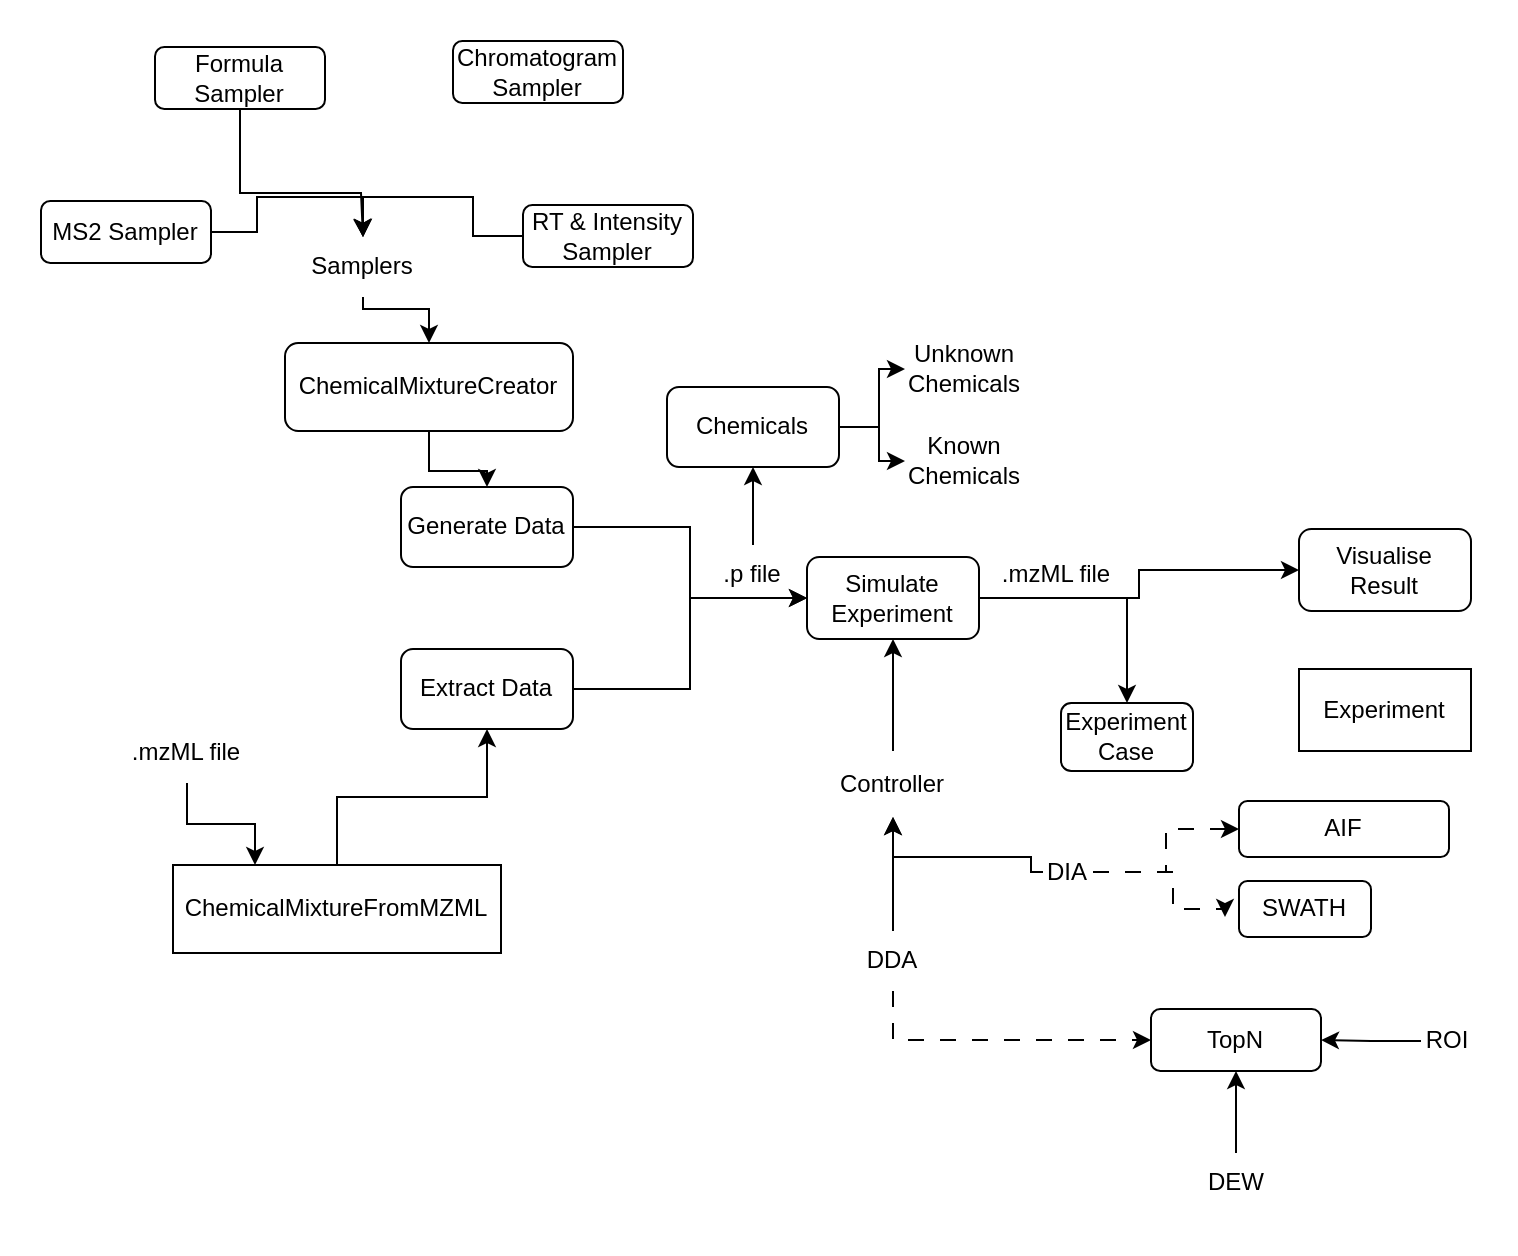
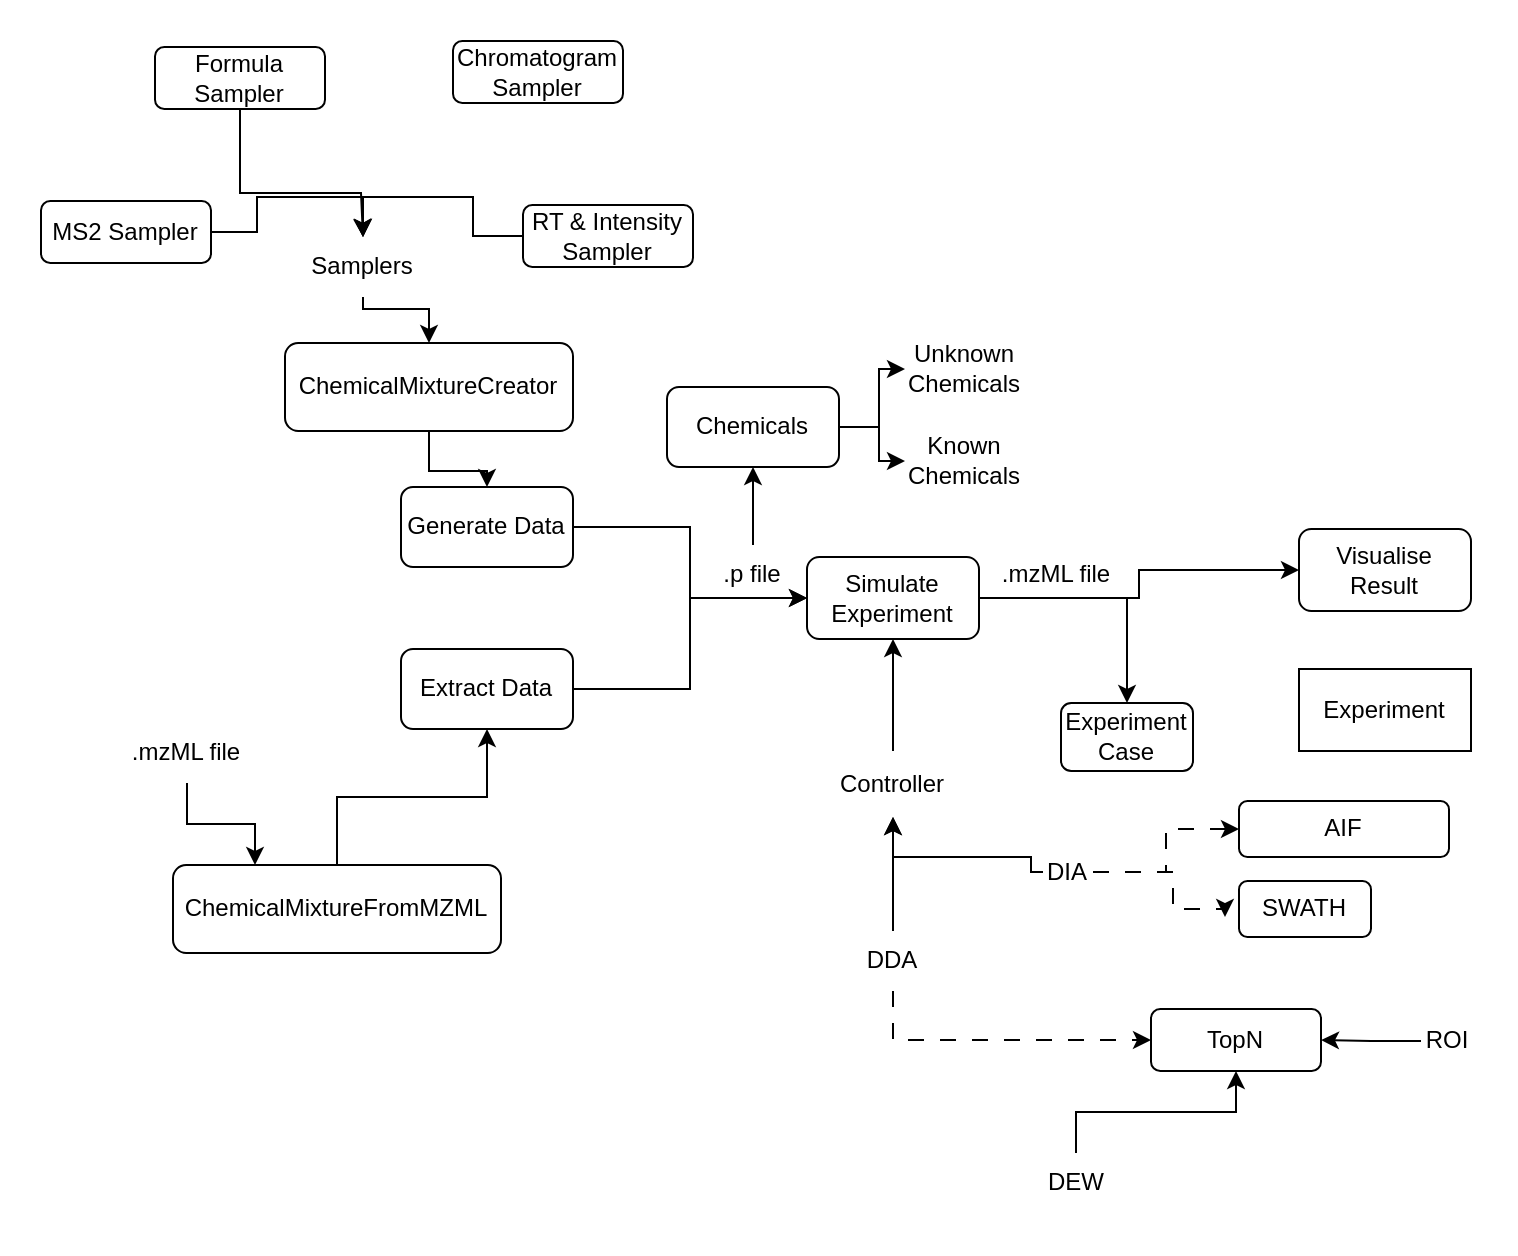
(337, 909) -> (337, 909)
(1236, 1183) -> (1076, 1183)
